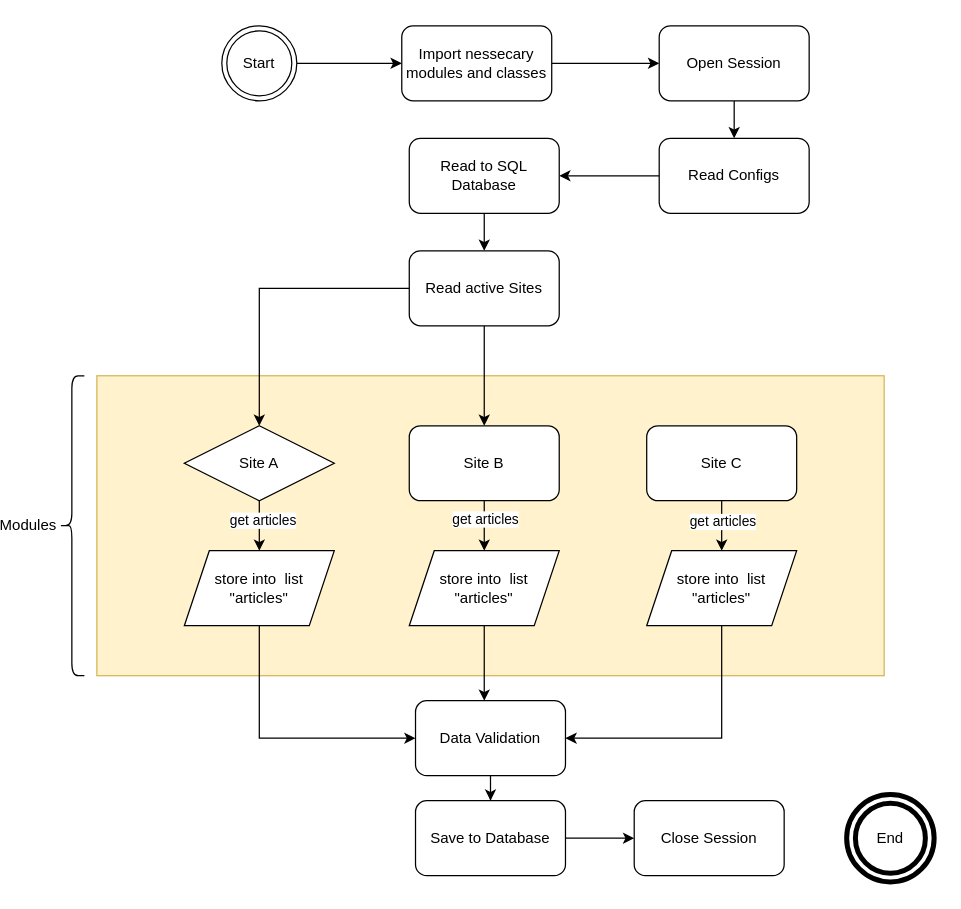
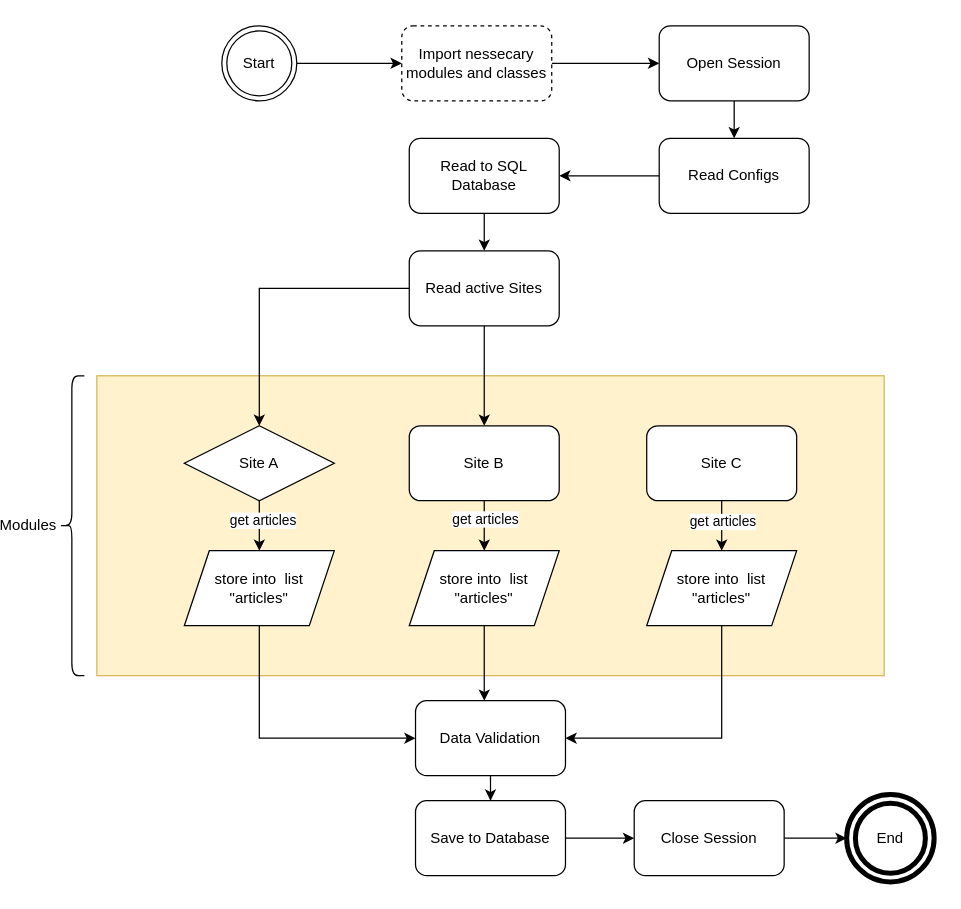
(477, 63) -> (477, 63)
none -> (812, 838)
